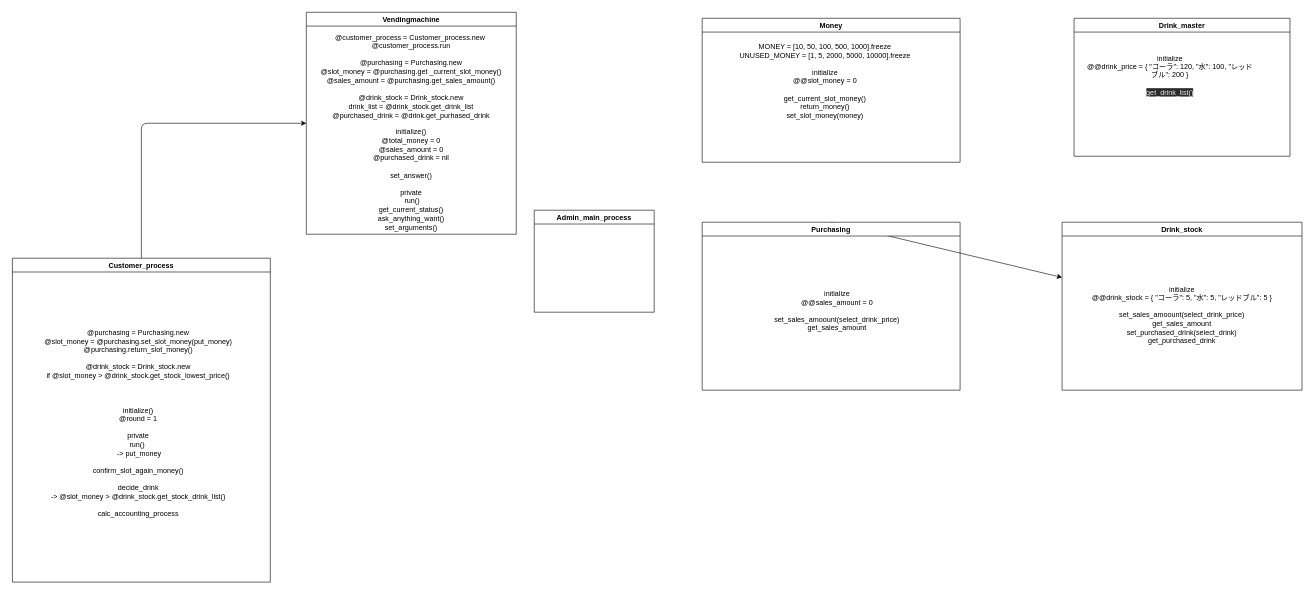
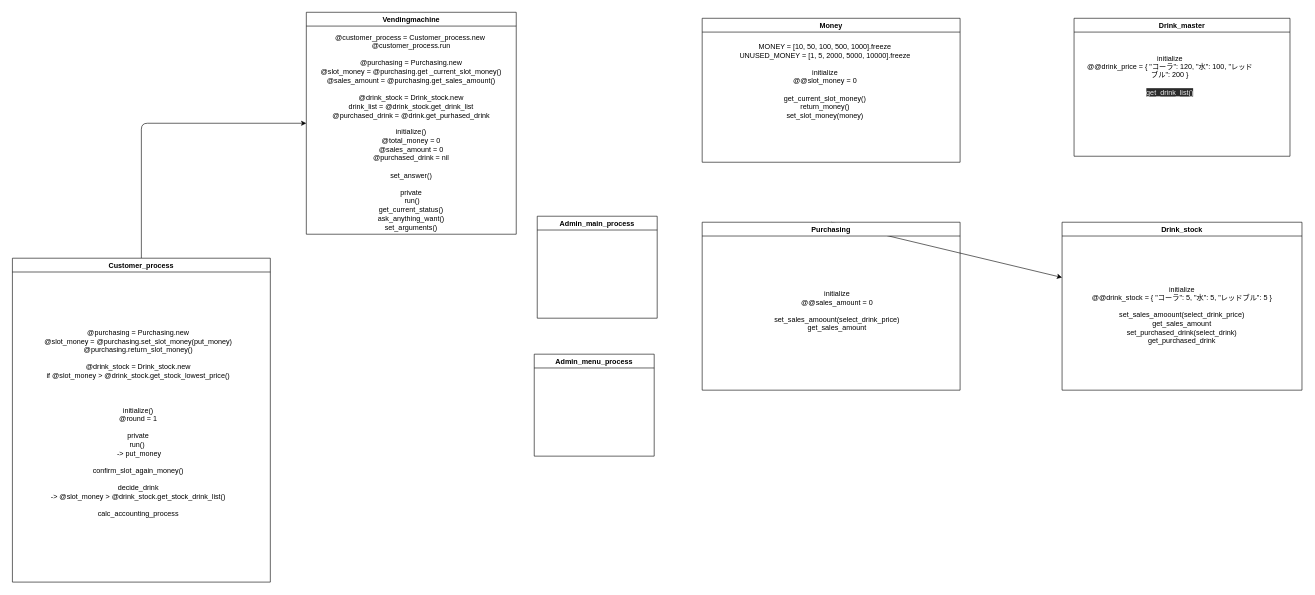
(594, 261) -> (597, 267)
none -> (594, 405)
